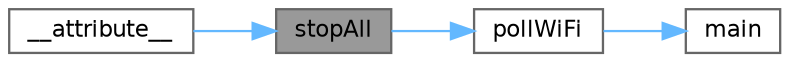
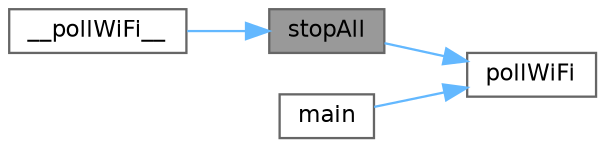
(101, 31) -> (98, 31)
(633, 31) -> (409, 100)
